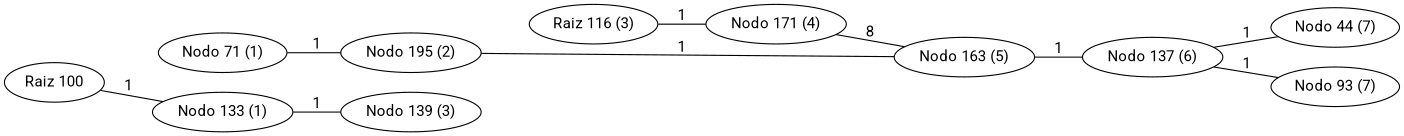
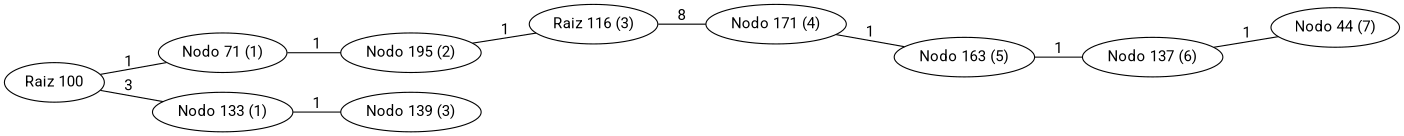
(682, 16) -> (682, 16)
(870, 32) -> (870, 32)
(688, 55) -> (504, 38)
none -> (133, 68)
(129, 86) -> (129, 86)
(1335, 87) -> none
